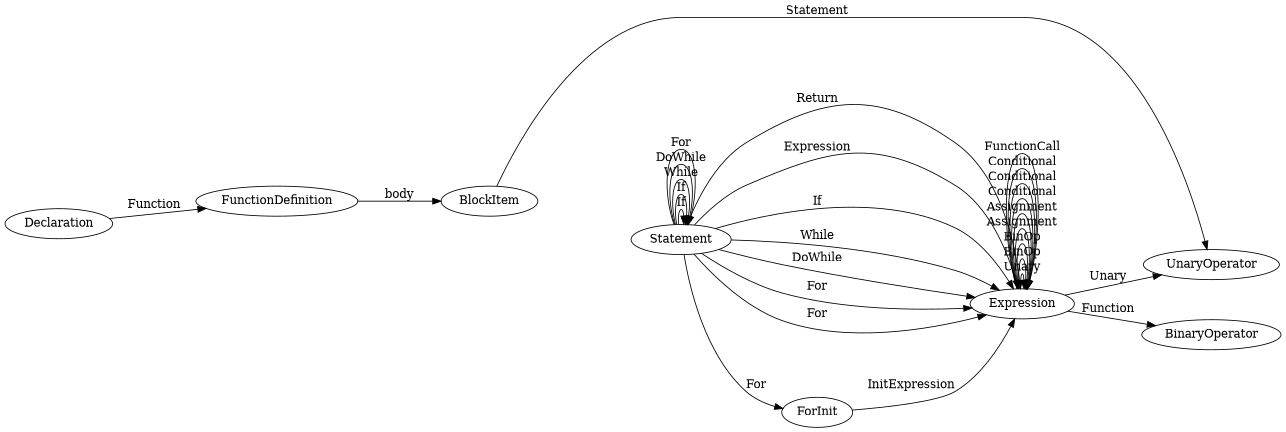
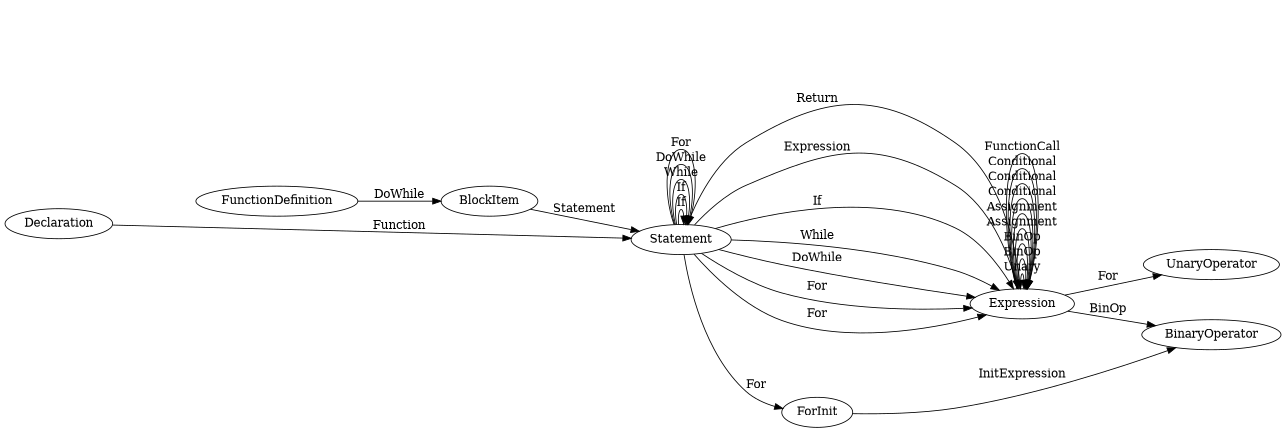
(875, 18) -> (581, 219)
(399, 195) -> (399, 195)
(153, 214) -> (368, 232)
(1108, 277) -> (1108, 277)
(1108, 309) -> (1108, 309)
(947, 395) -> (1013, 397)
